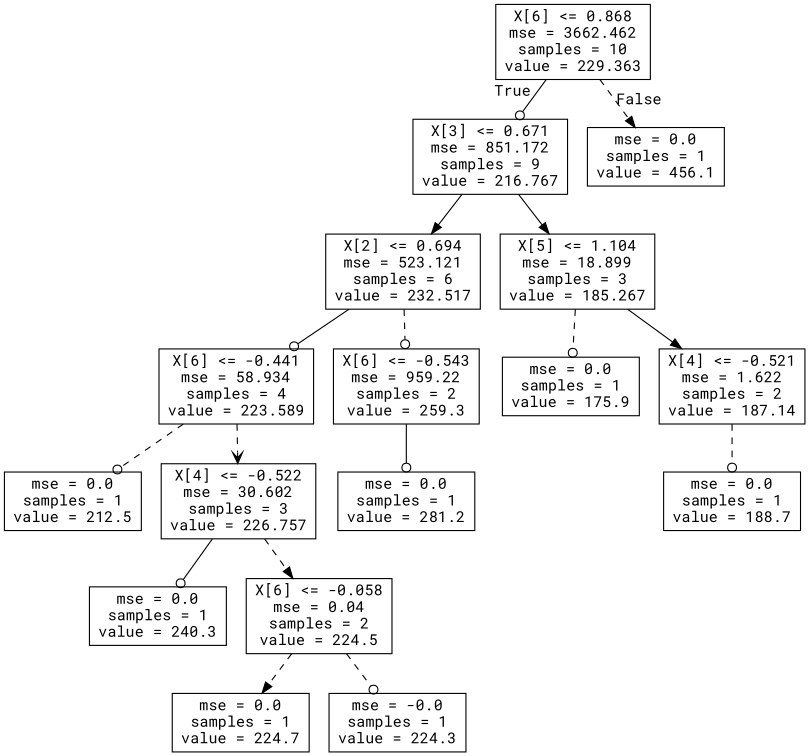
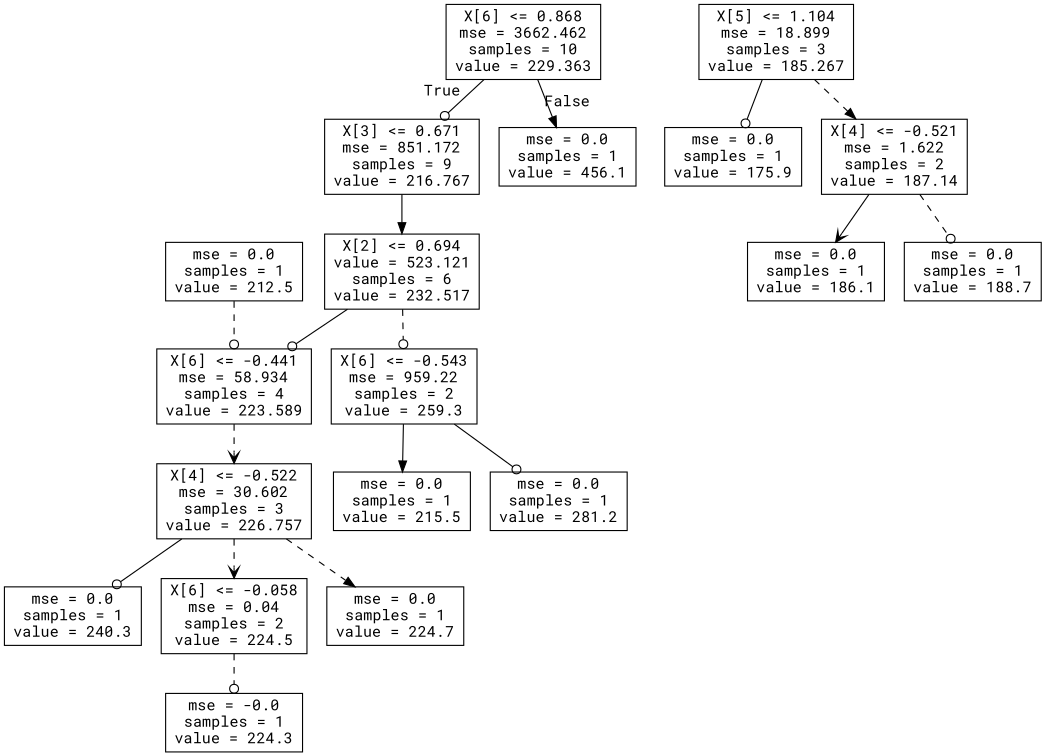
(614, 99) -> (545, 98)
(530, 210) -> none
(403, 272) -> (402, 272)
none -> (816, 272)
(650, 326) -> (831, 95)
(574, 329) -> (755, 99)
(152, 445) -> (234, 321)
none -> (402, 501)
(275, 554) -> (234, 553)
(280, 669) -> (316, 560)
